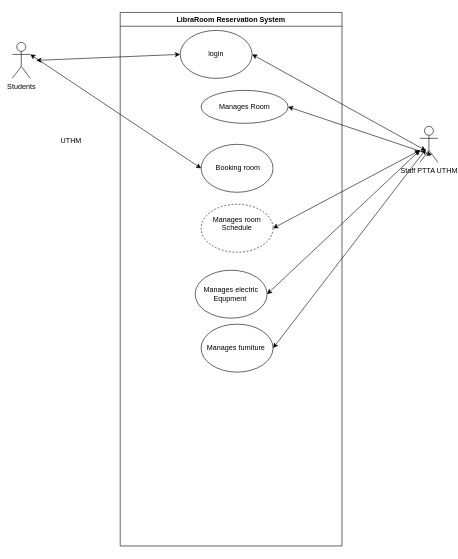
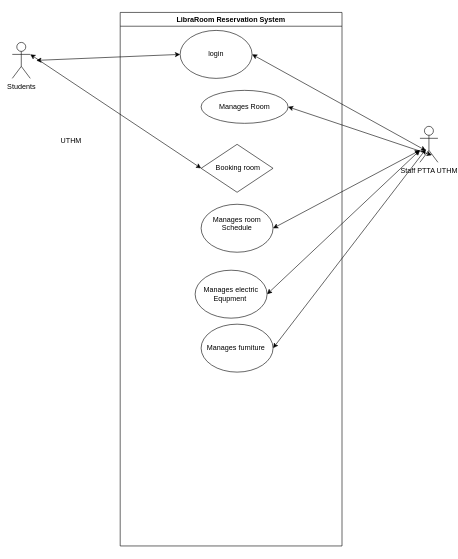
(237, 168) -> (237, 168)
(237, 228) -> (237, 228)
